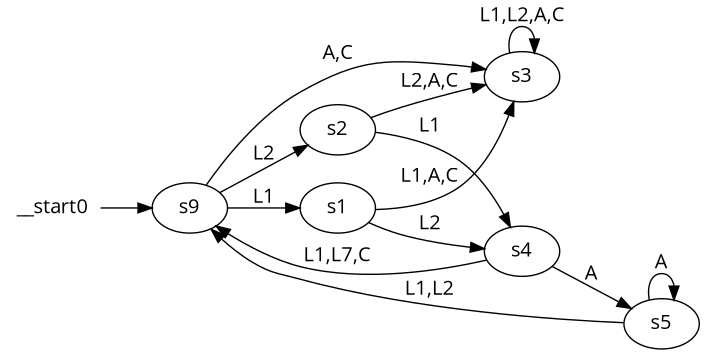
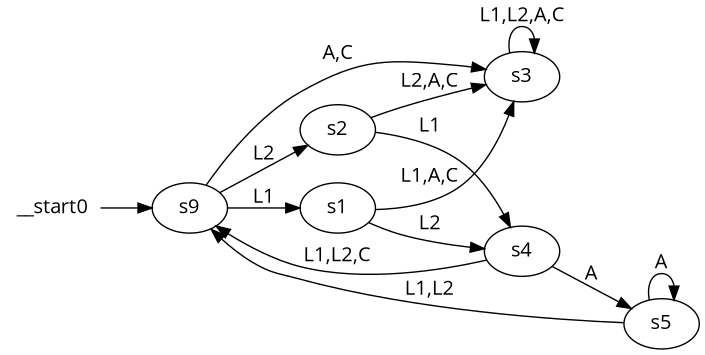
(338, 256) -> (338, 256)
